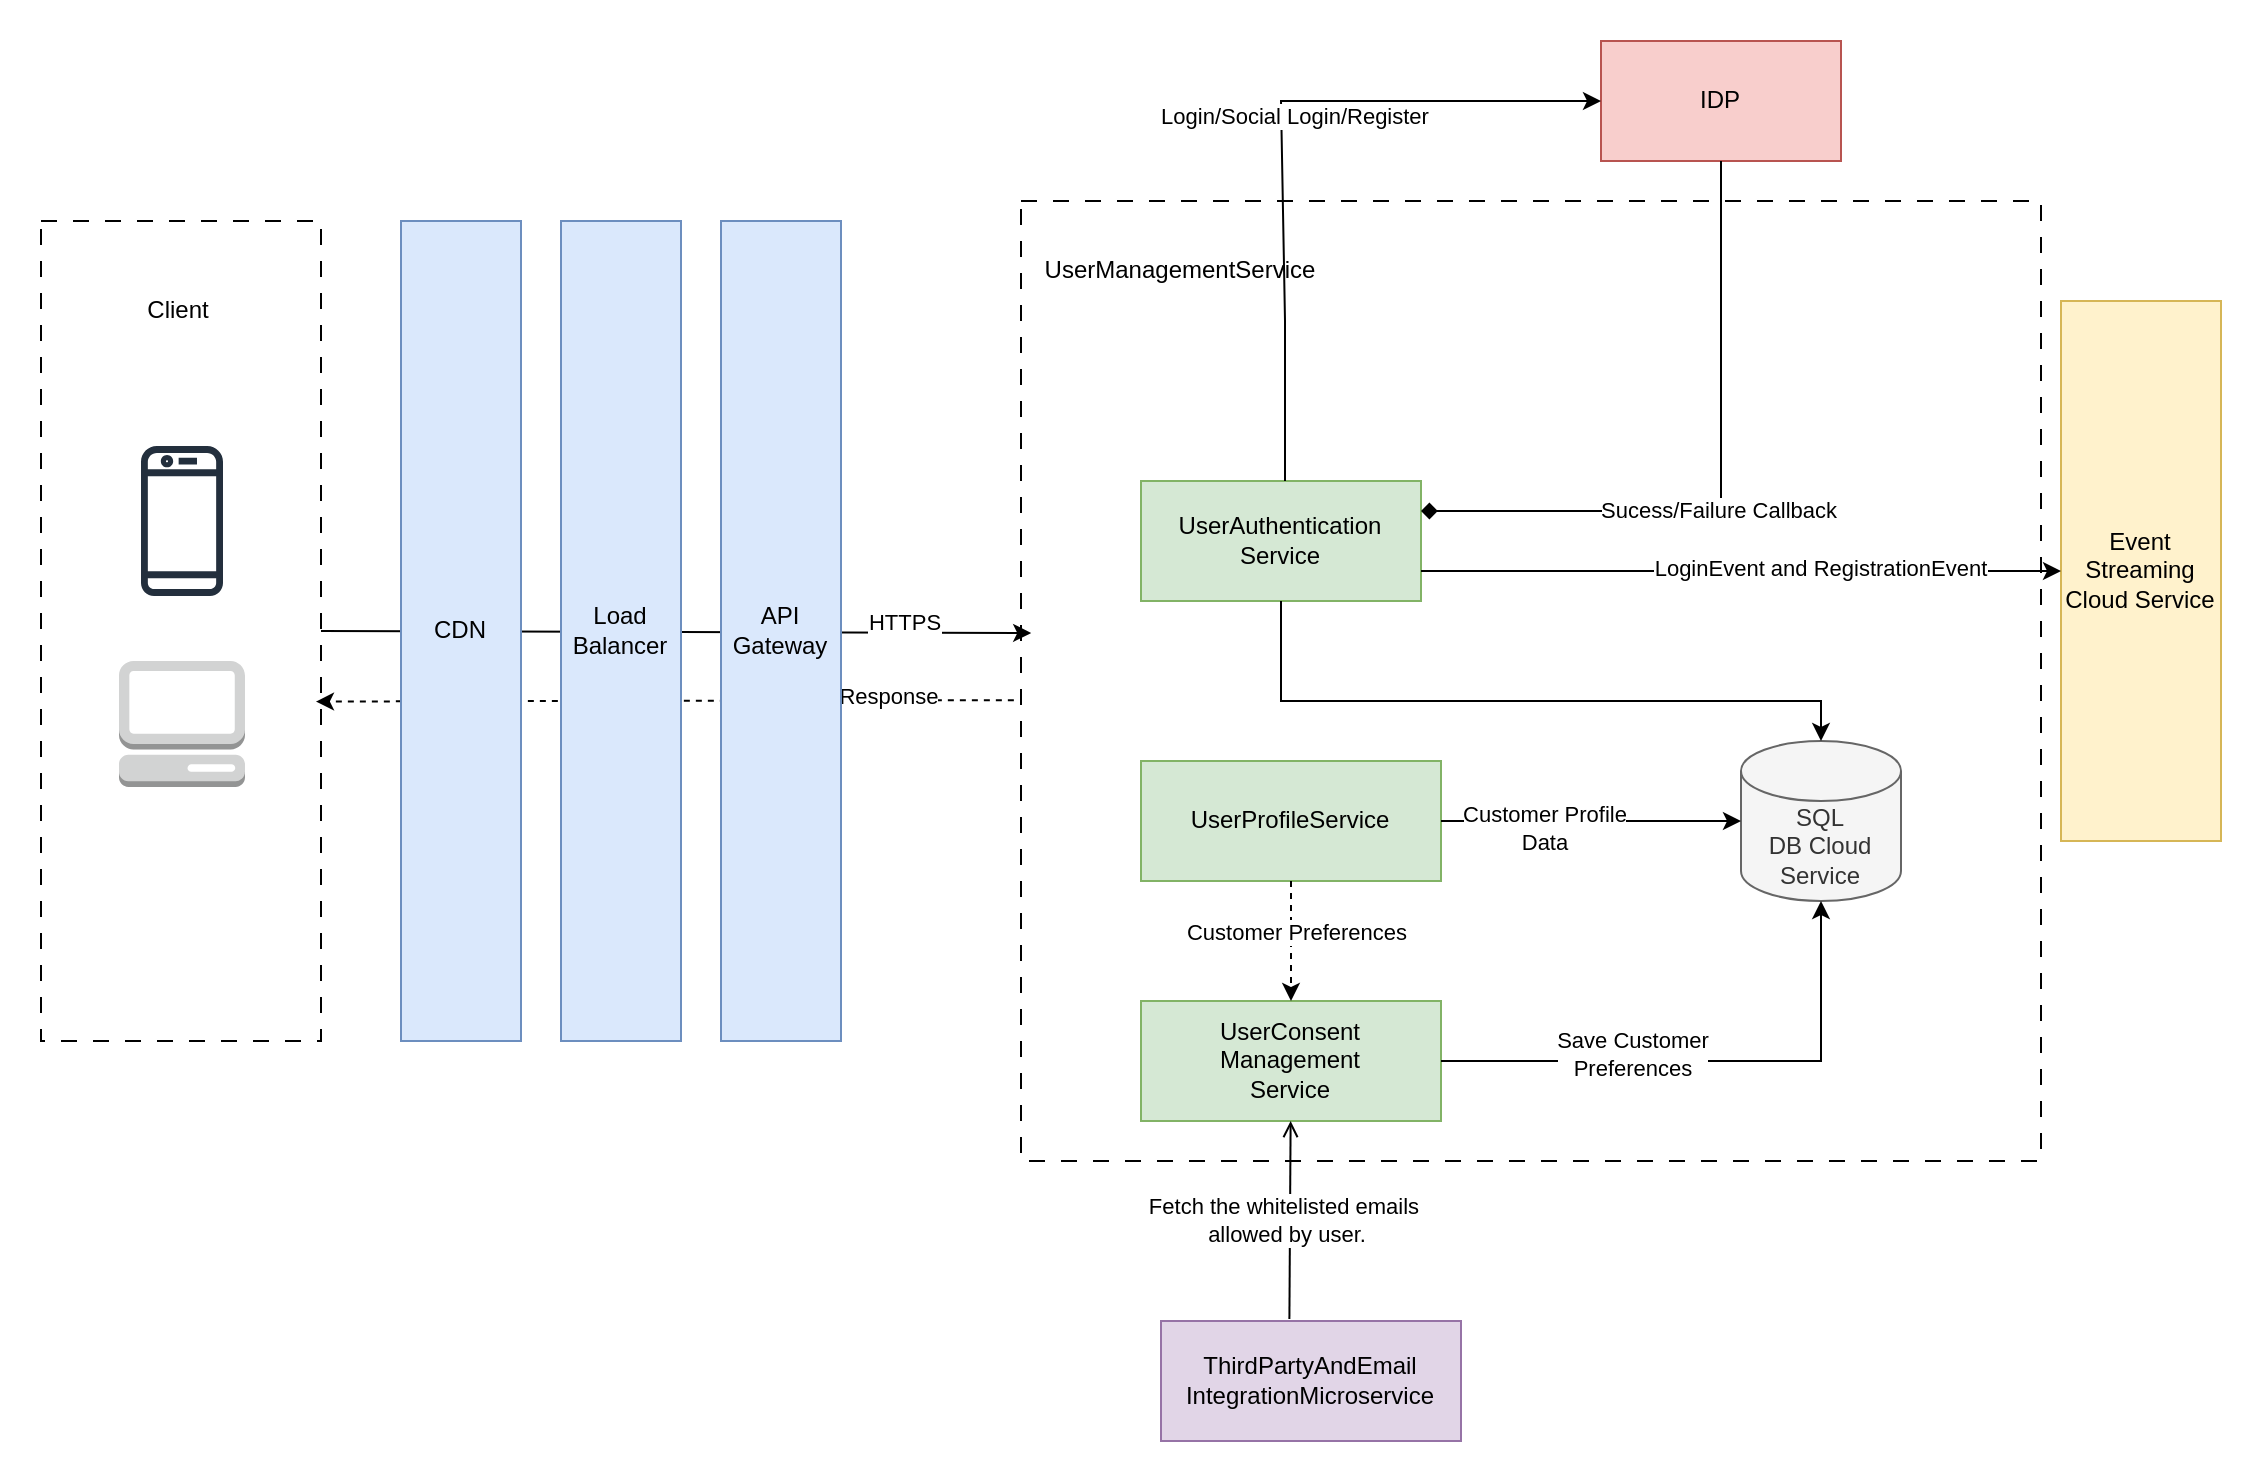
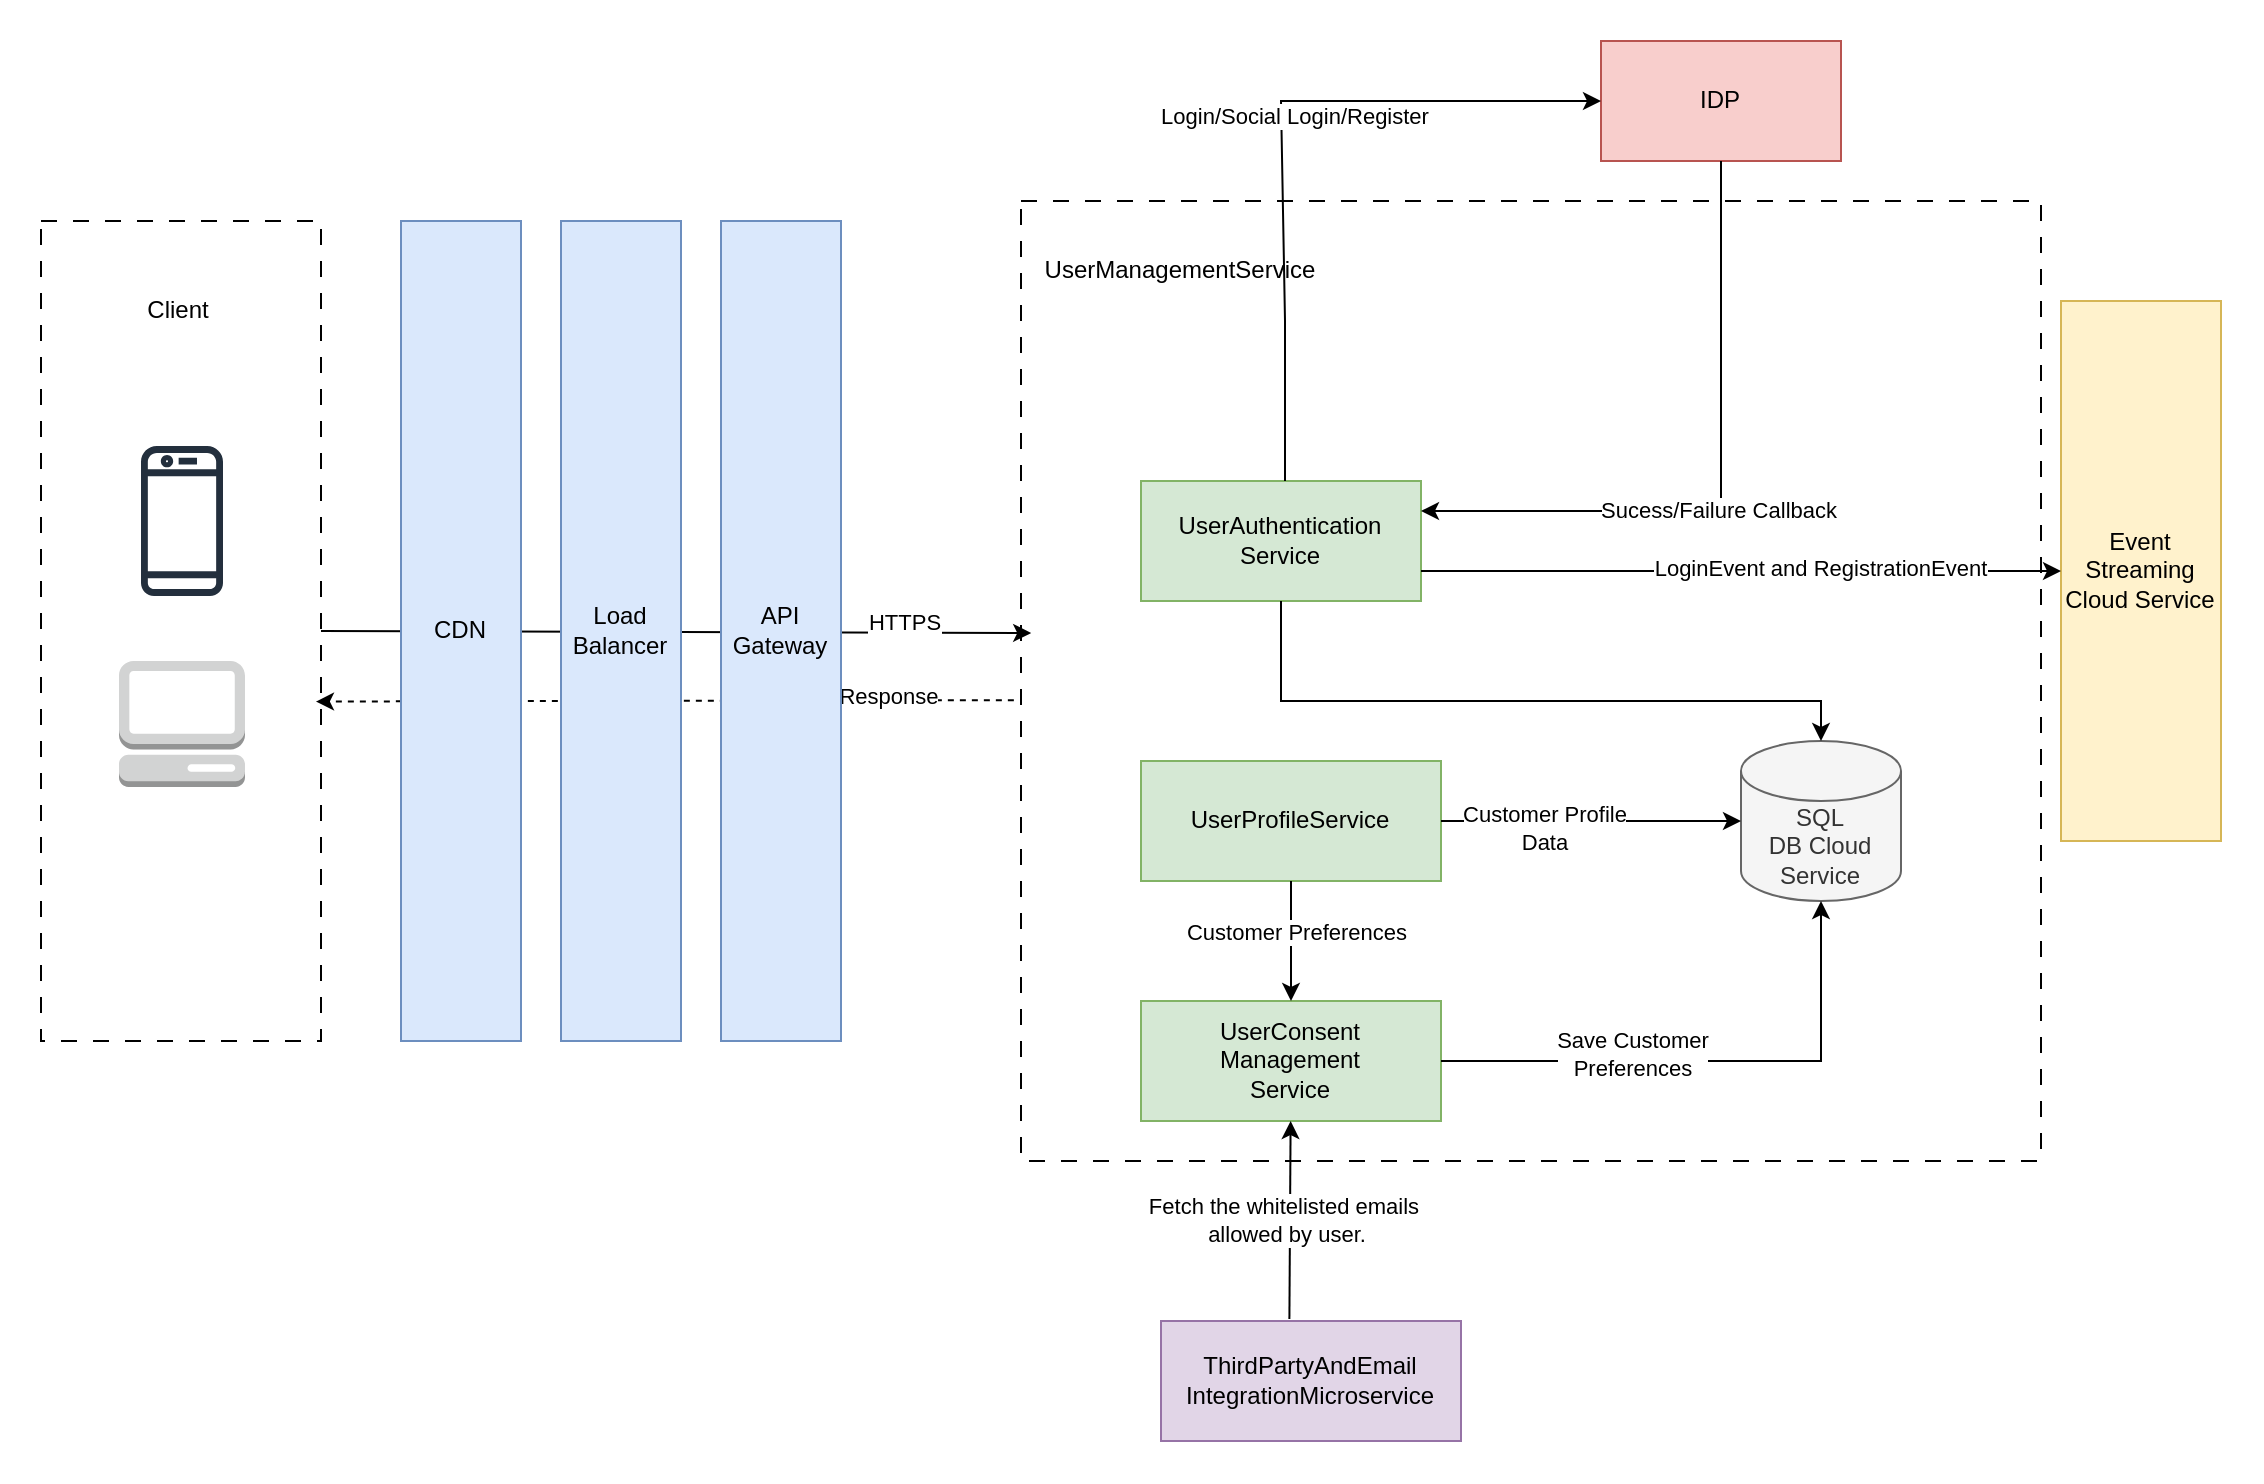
(1437, 511) -> (1436, 511)
(1291, 966) -> (1291, 966)
(1291, 1132) -> (1291, 1136)
